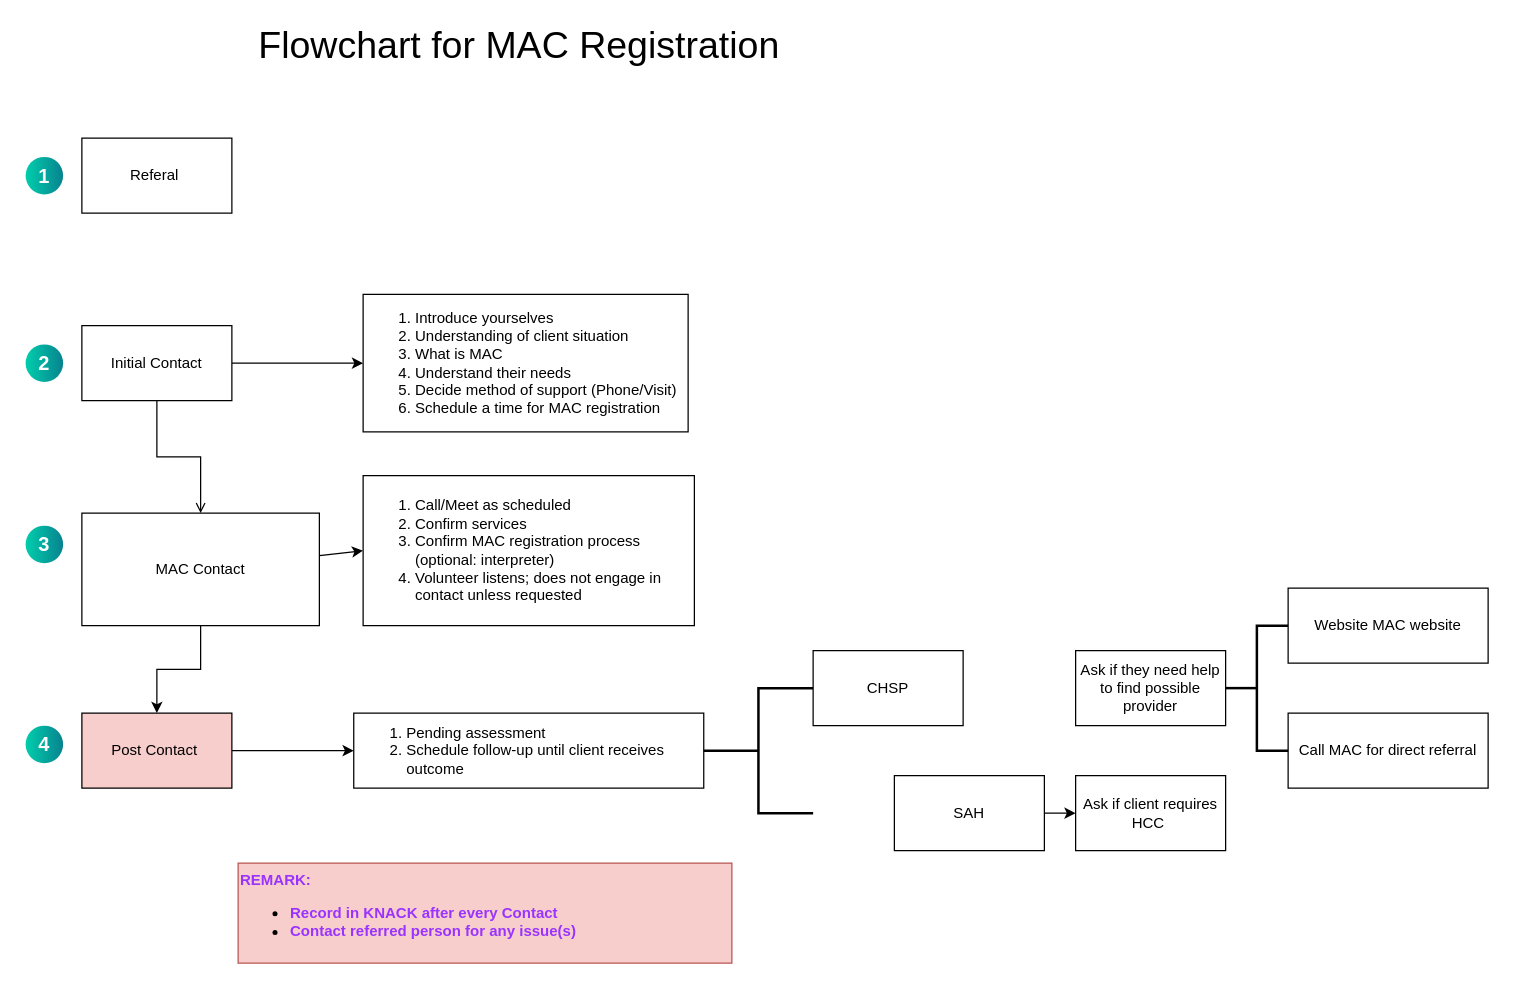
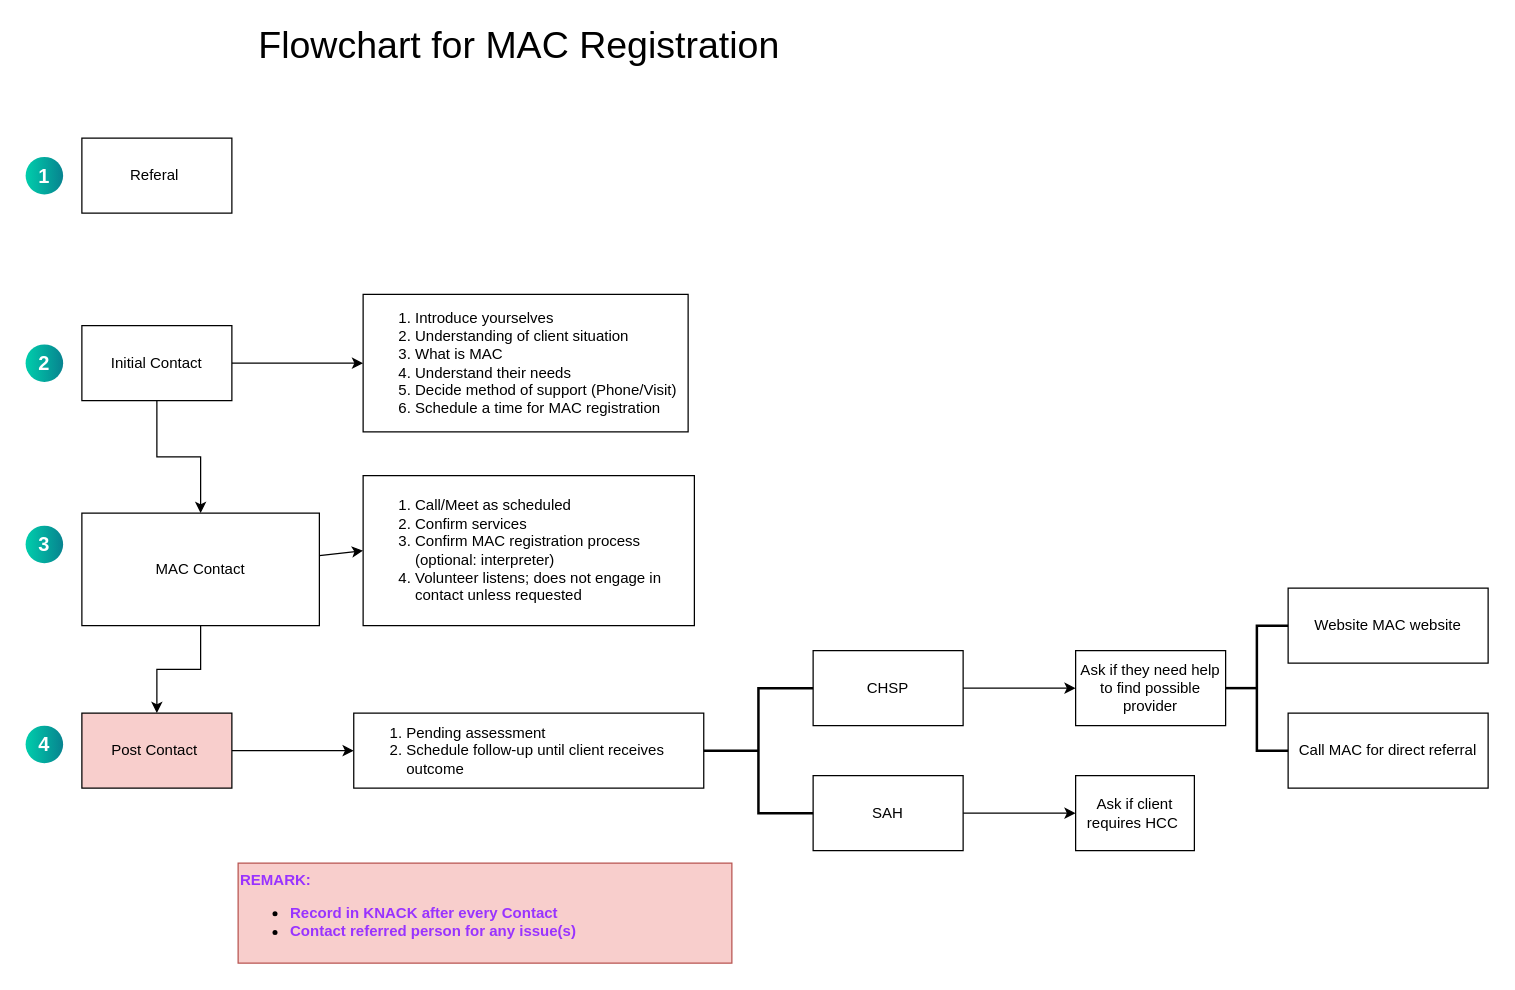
(201, 505) -> (201, 503)
none -> (1015, 688)
(969, 813) -> (888, 813)
(1151, 813) -> (1135, 813)
